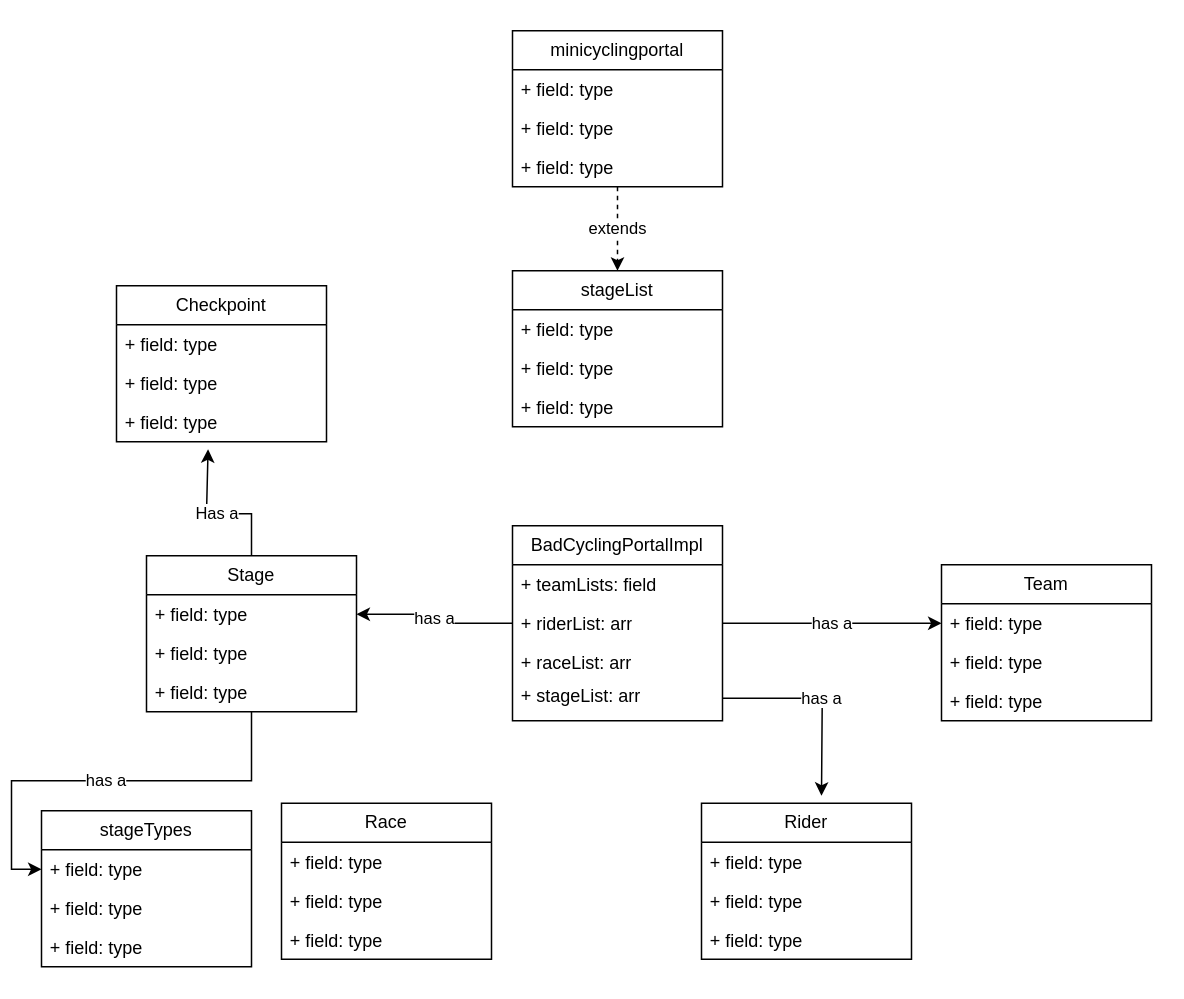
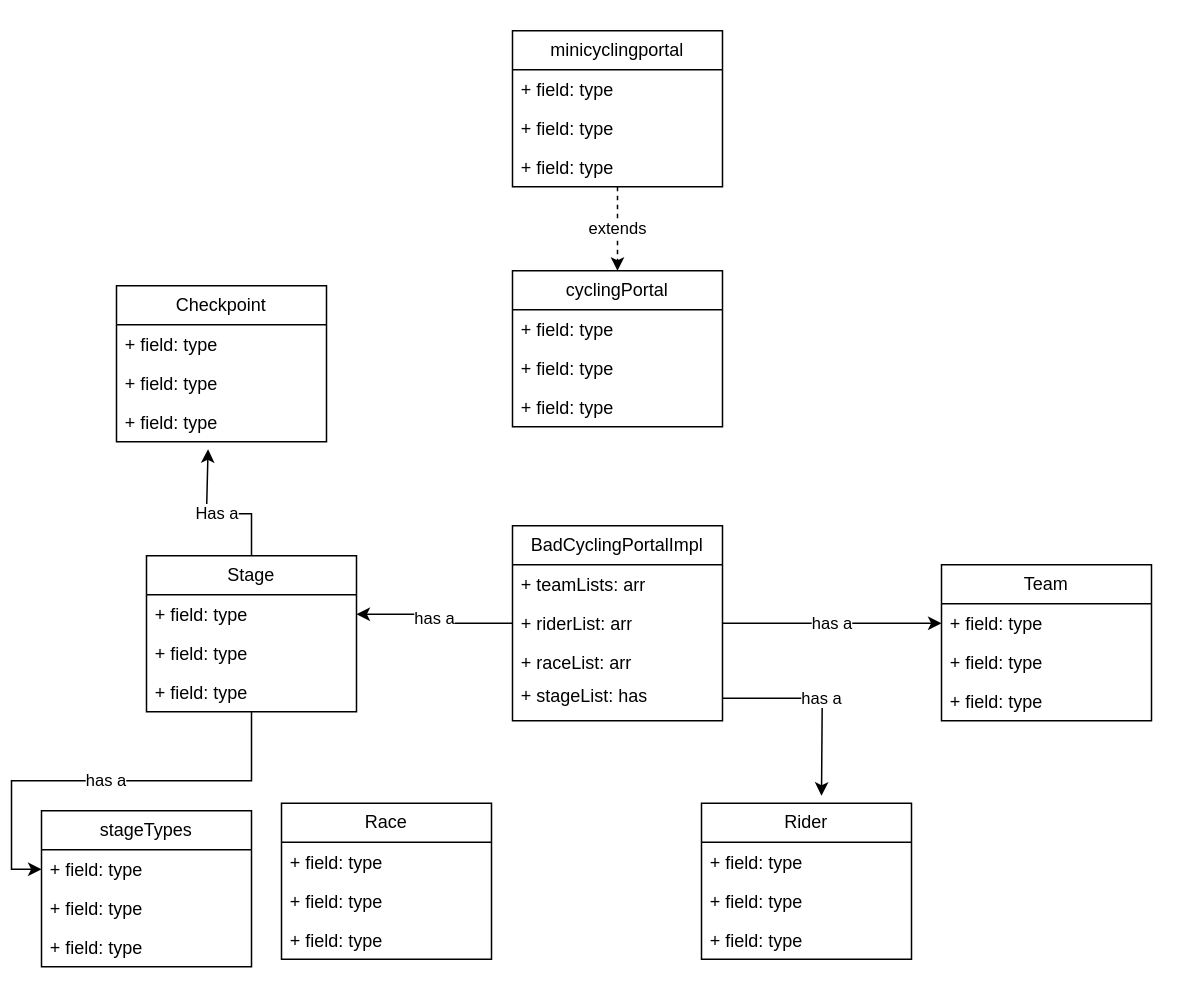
(617, 290) -> (617, 290)
(598, 586) -> (593, 586)
(593, 697) -> (593, 697)
